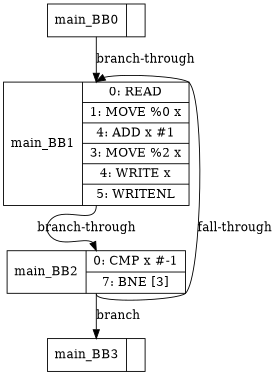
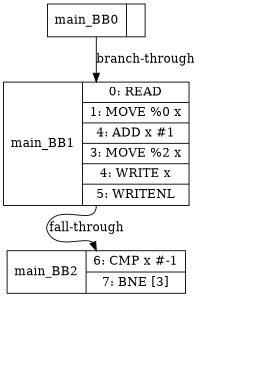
(200, 191) -> none
(87, 228) -> (87, 228)
(136, 261) -> (136, 261)
(96, 355) -> none
